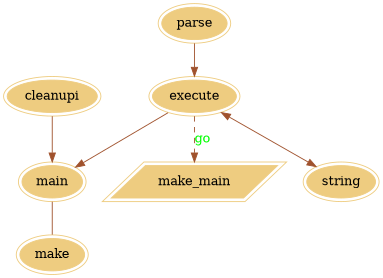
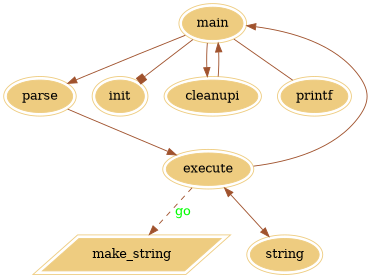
none -> (207, 55)
none -> (131, 57)
none -> (120, 96)
(194, 182) -> (132, 255)
(52, 255) -> (314, 96)
